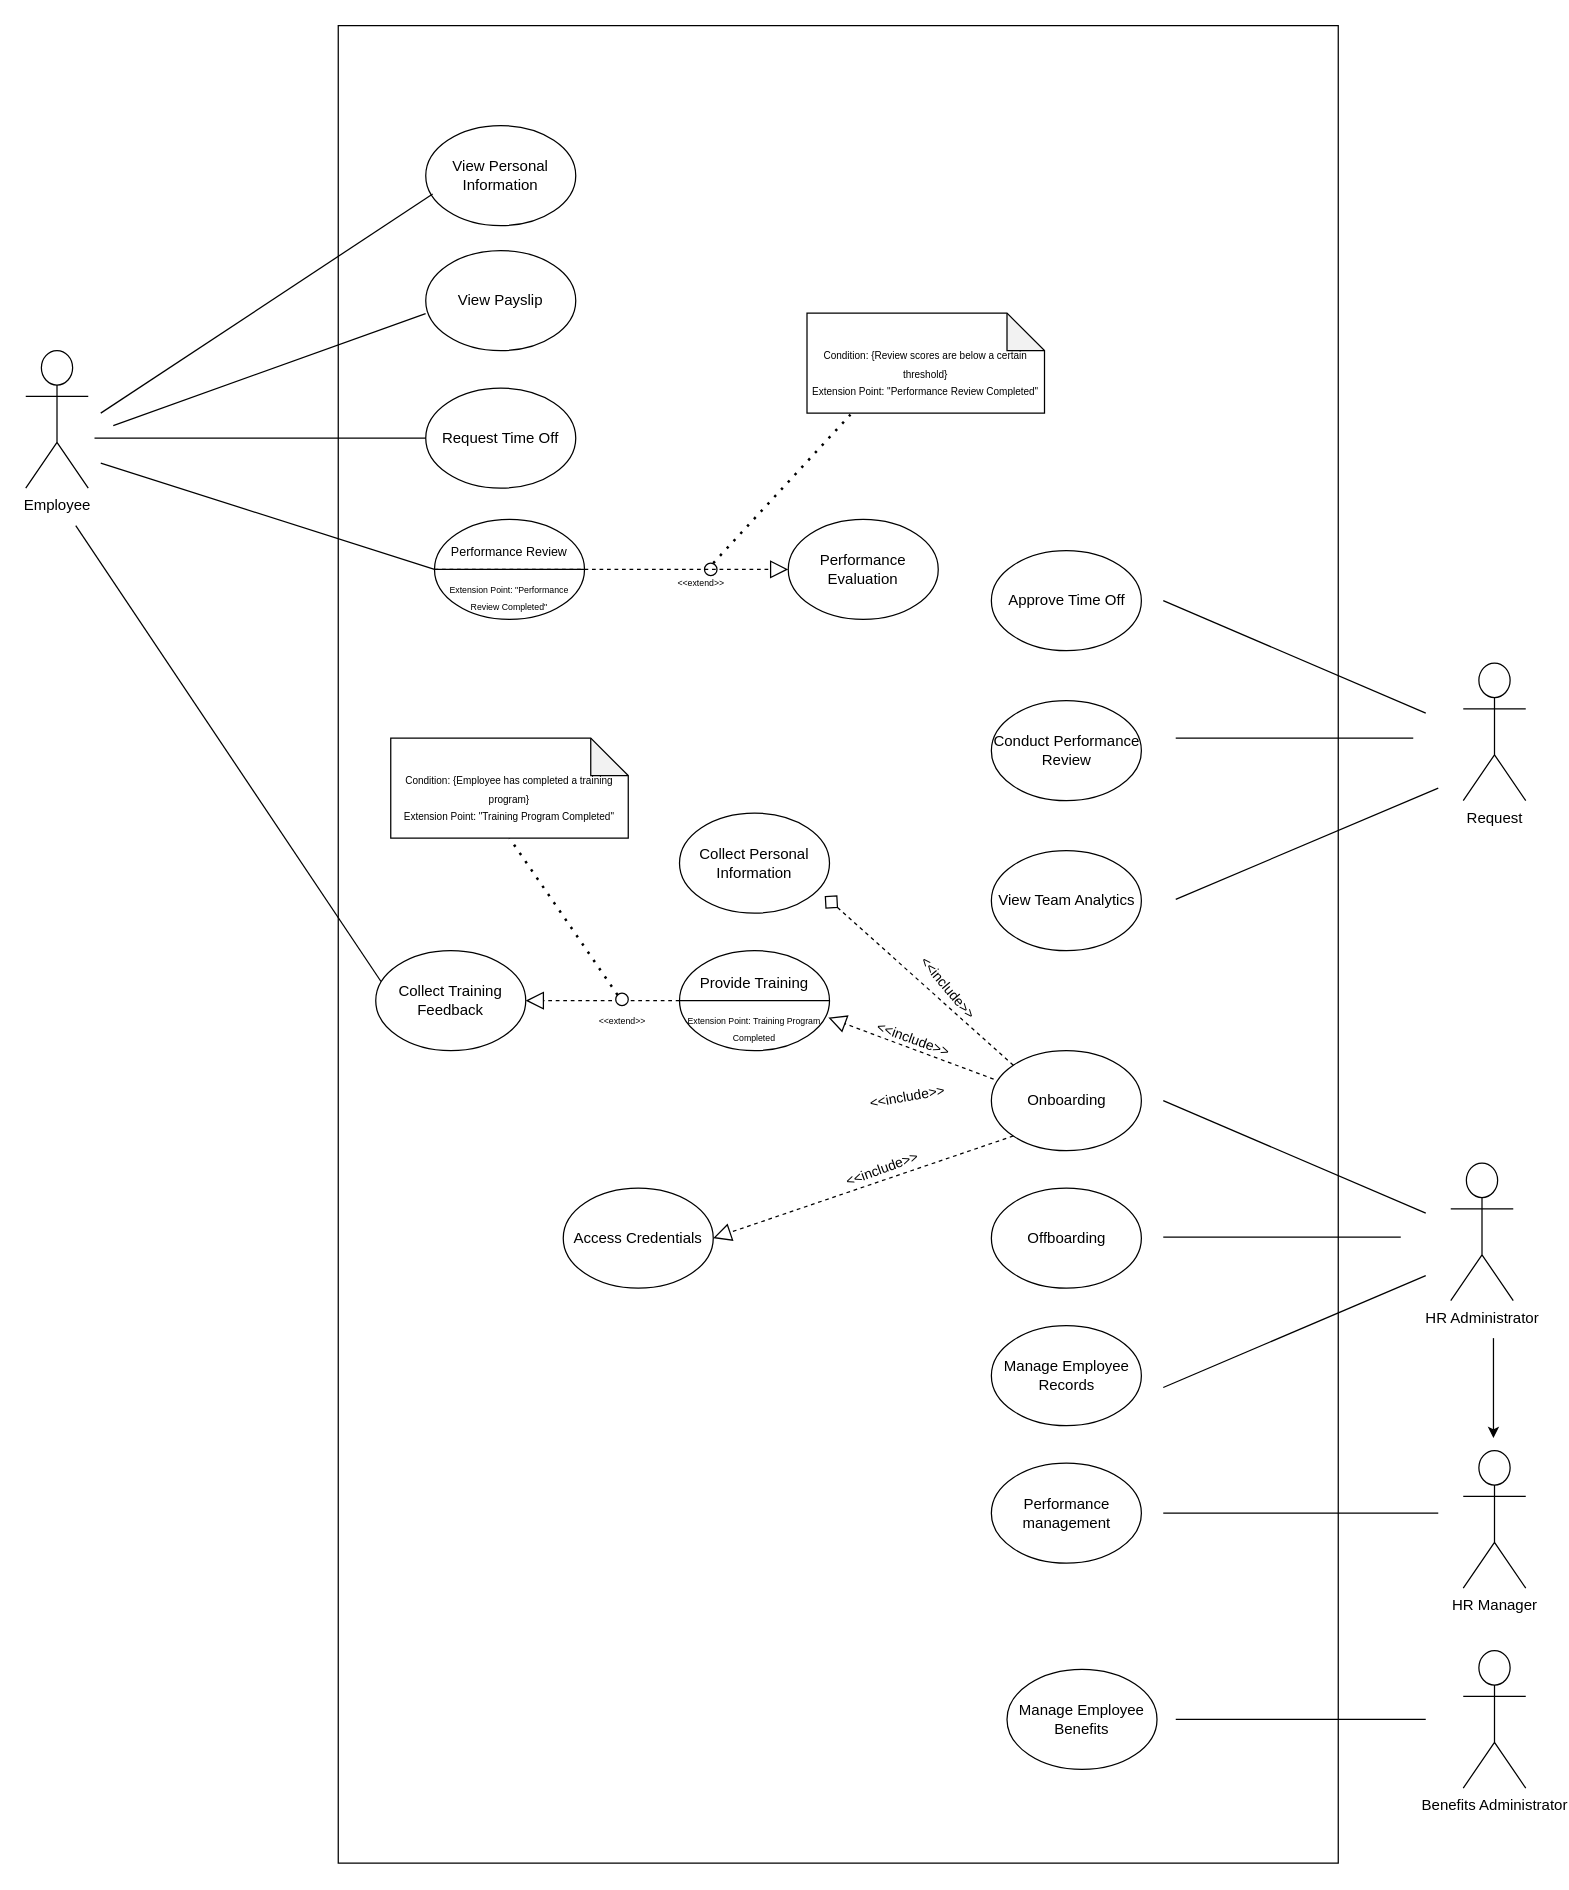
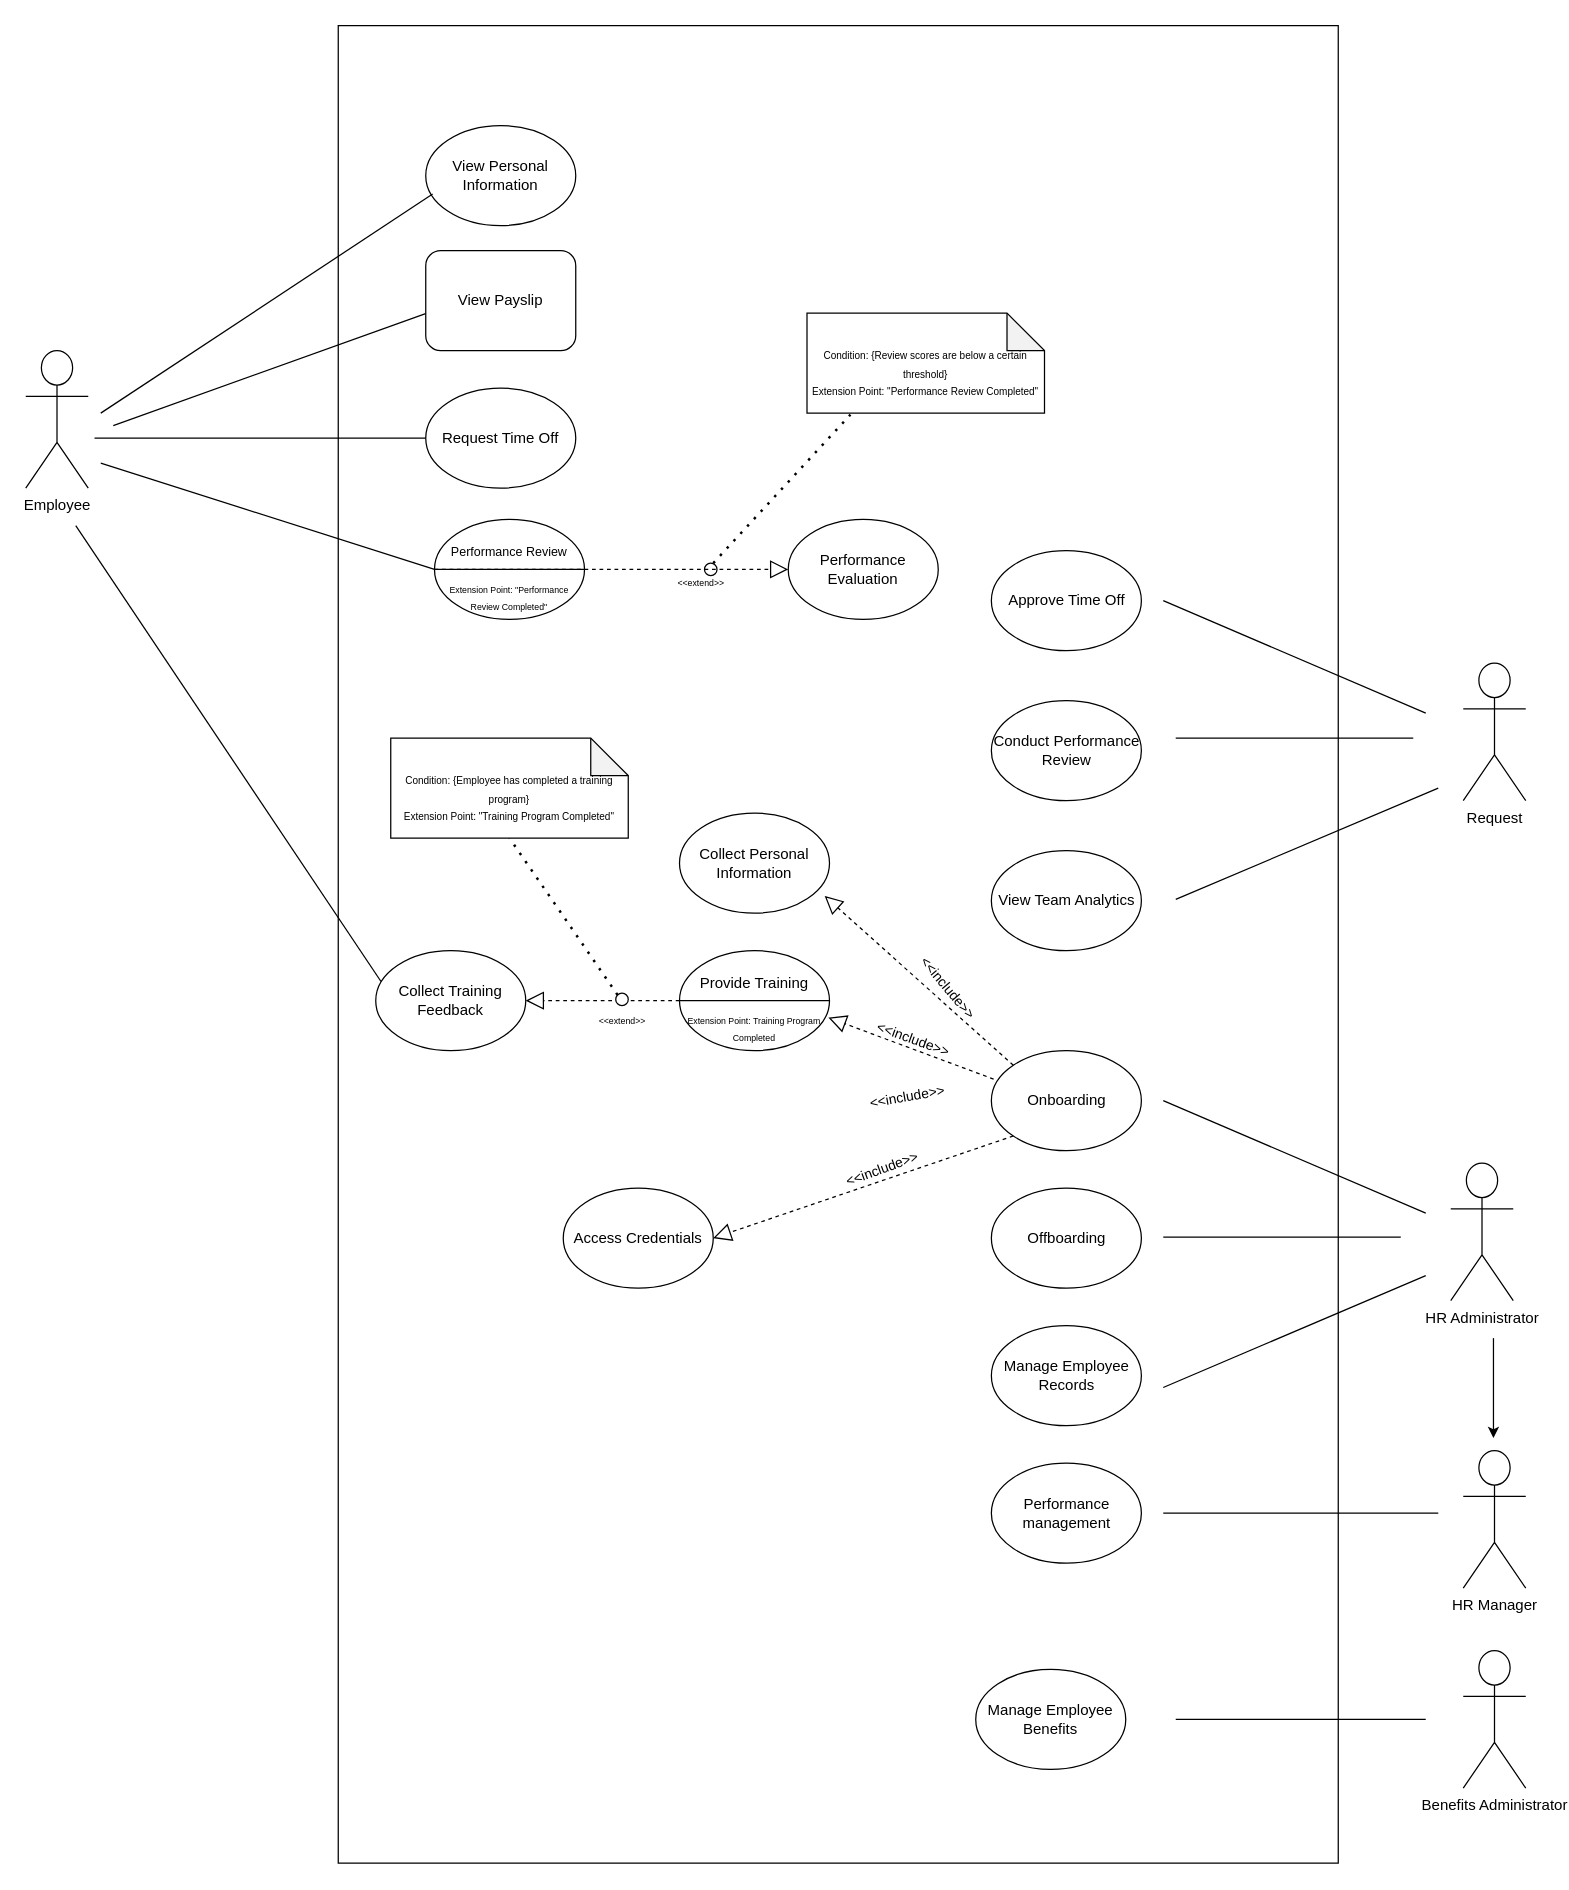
(501, 301) -> (501, 301)
(838, 908) -> (838, 908)
(1082, 1719) -> (1051, 1719)
